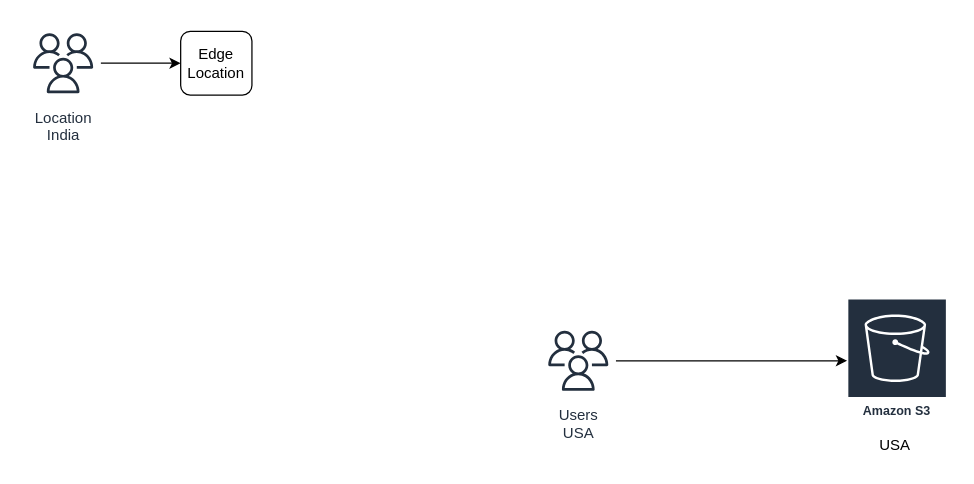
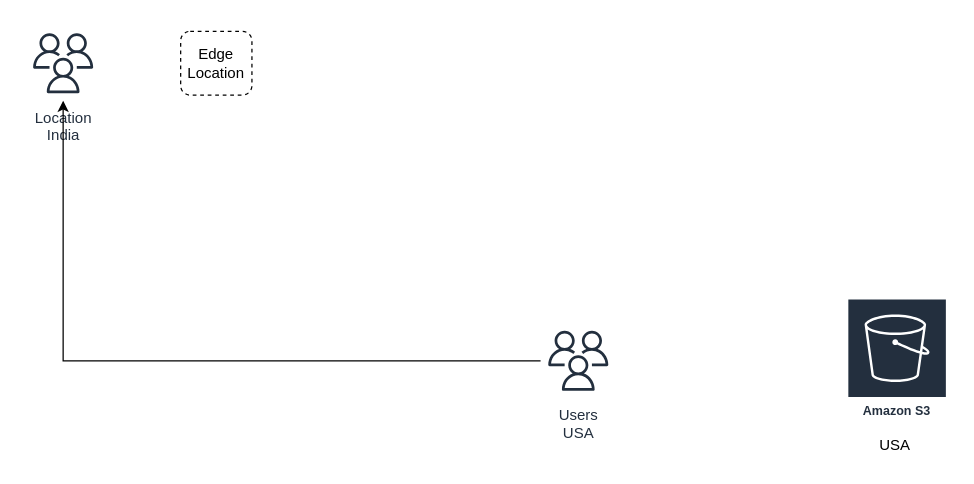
(137, 63) -> none
(216, 63) -> (216, 63)
(727, 361) -> (176, 361)
